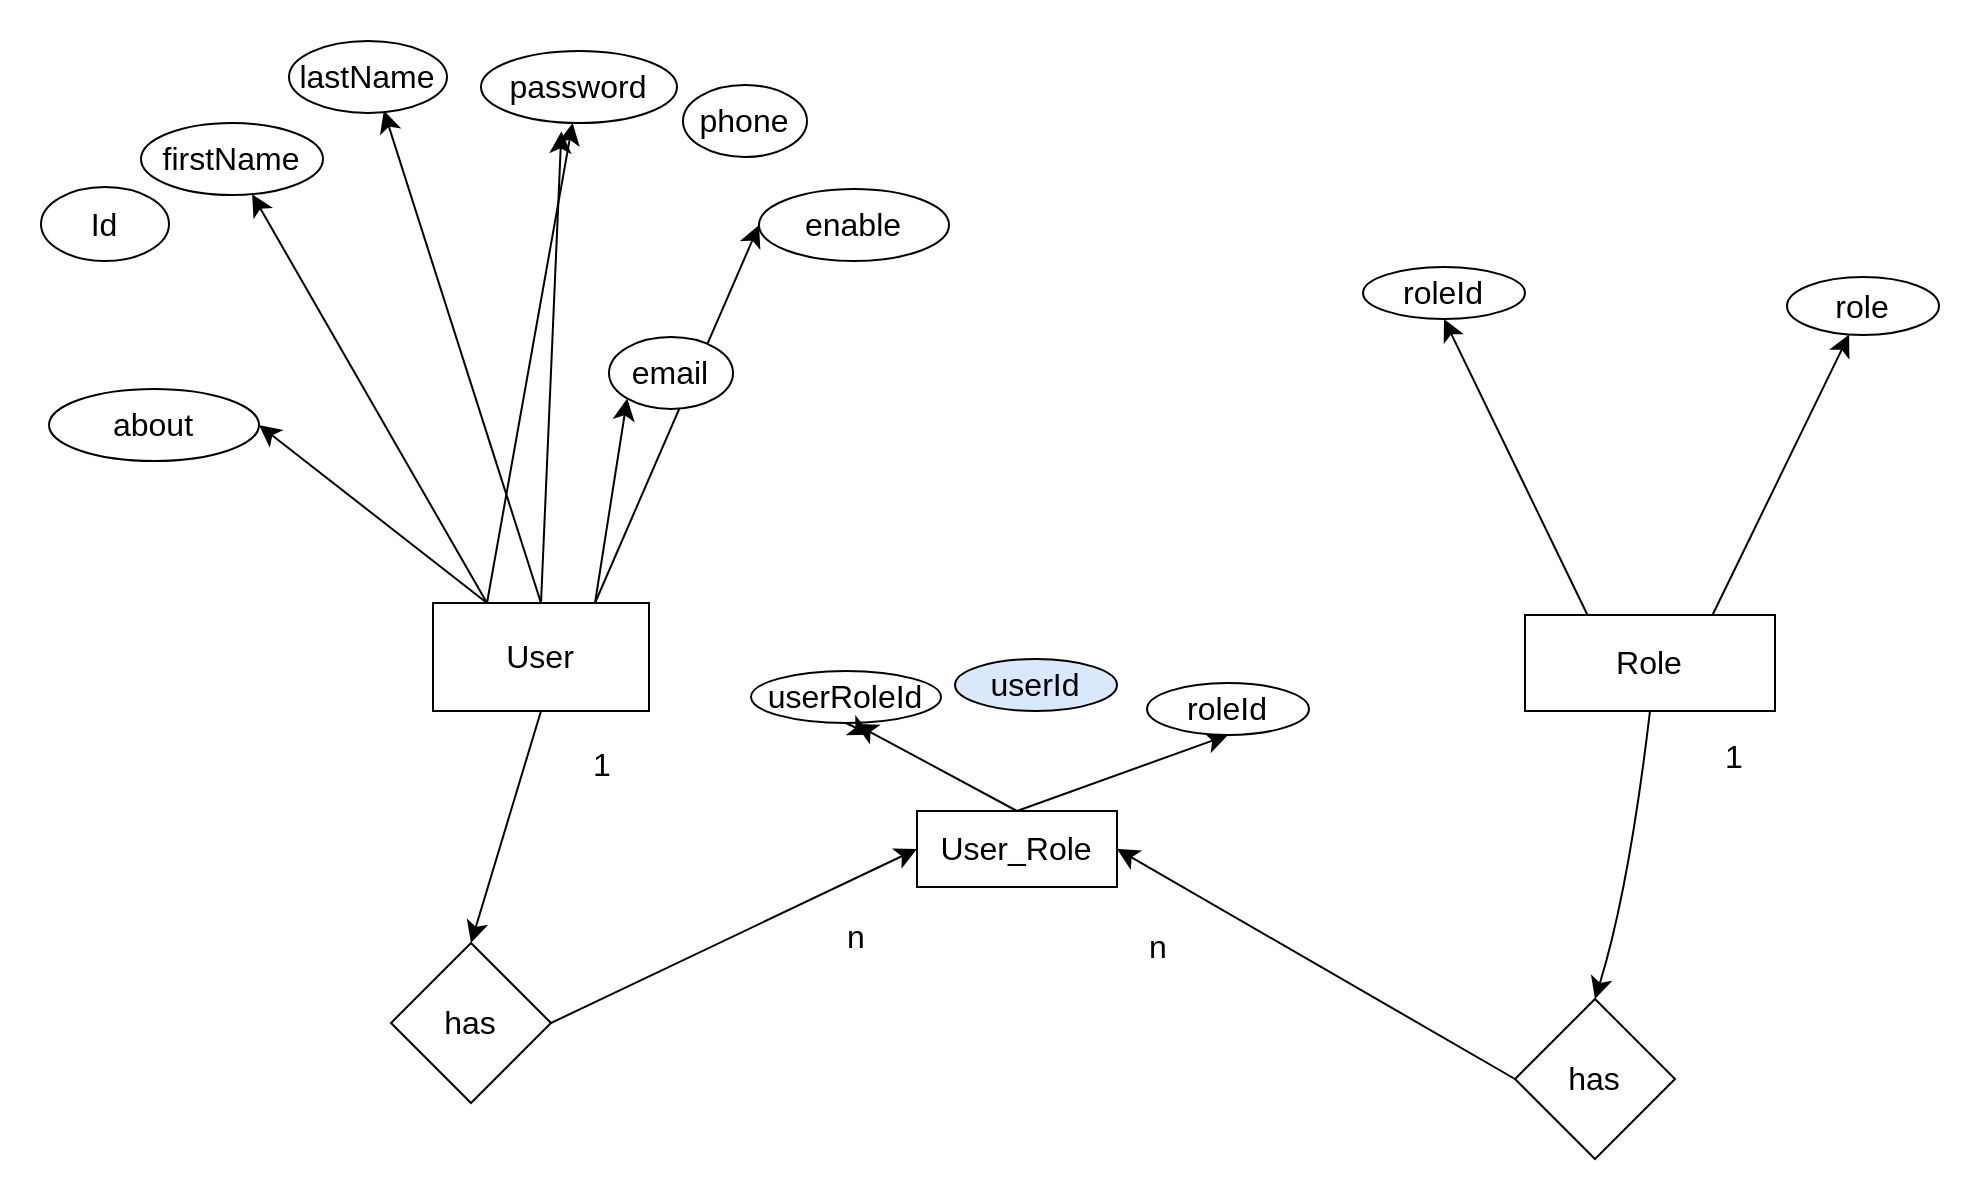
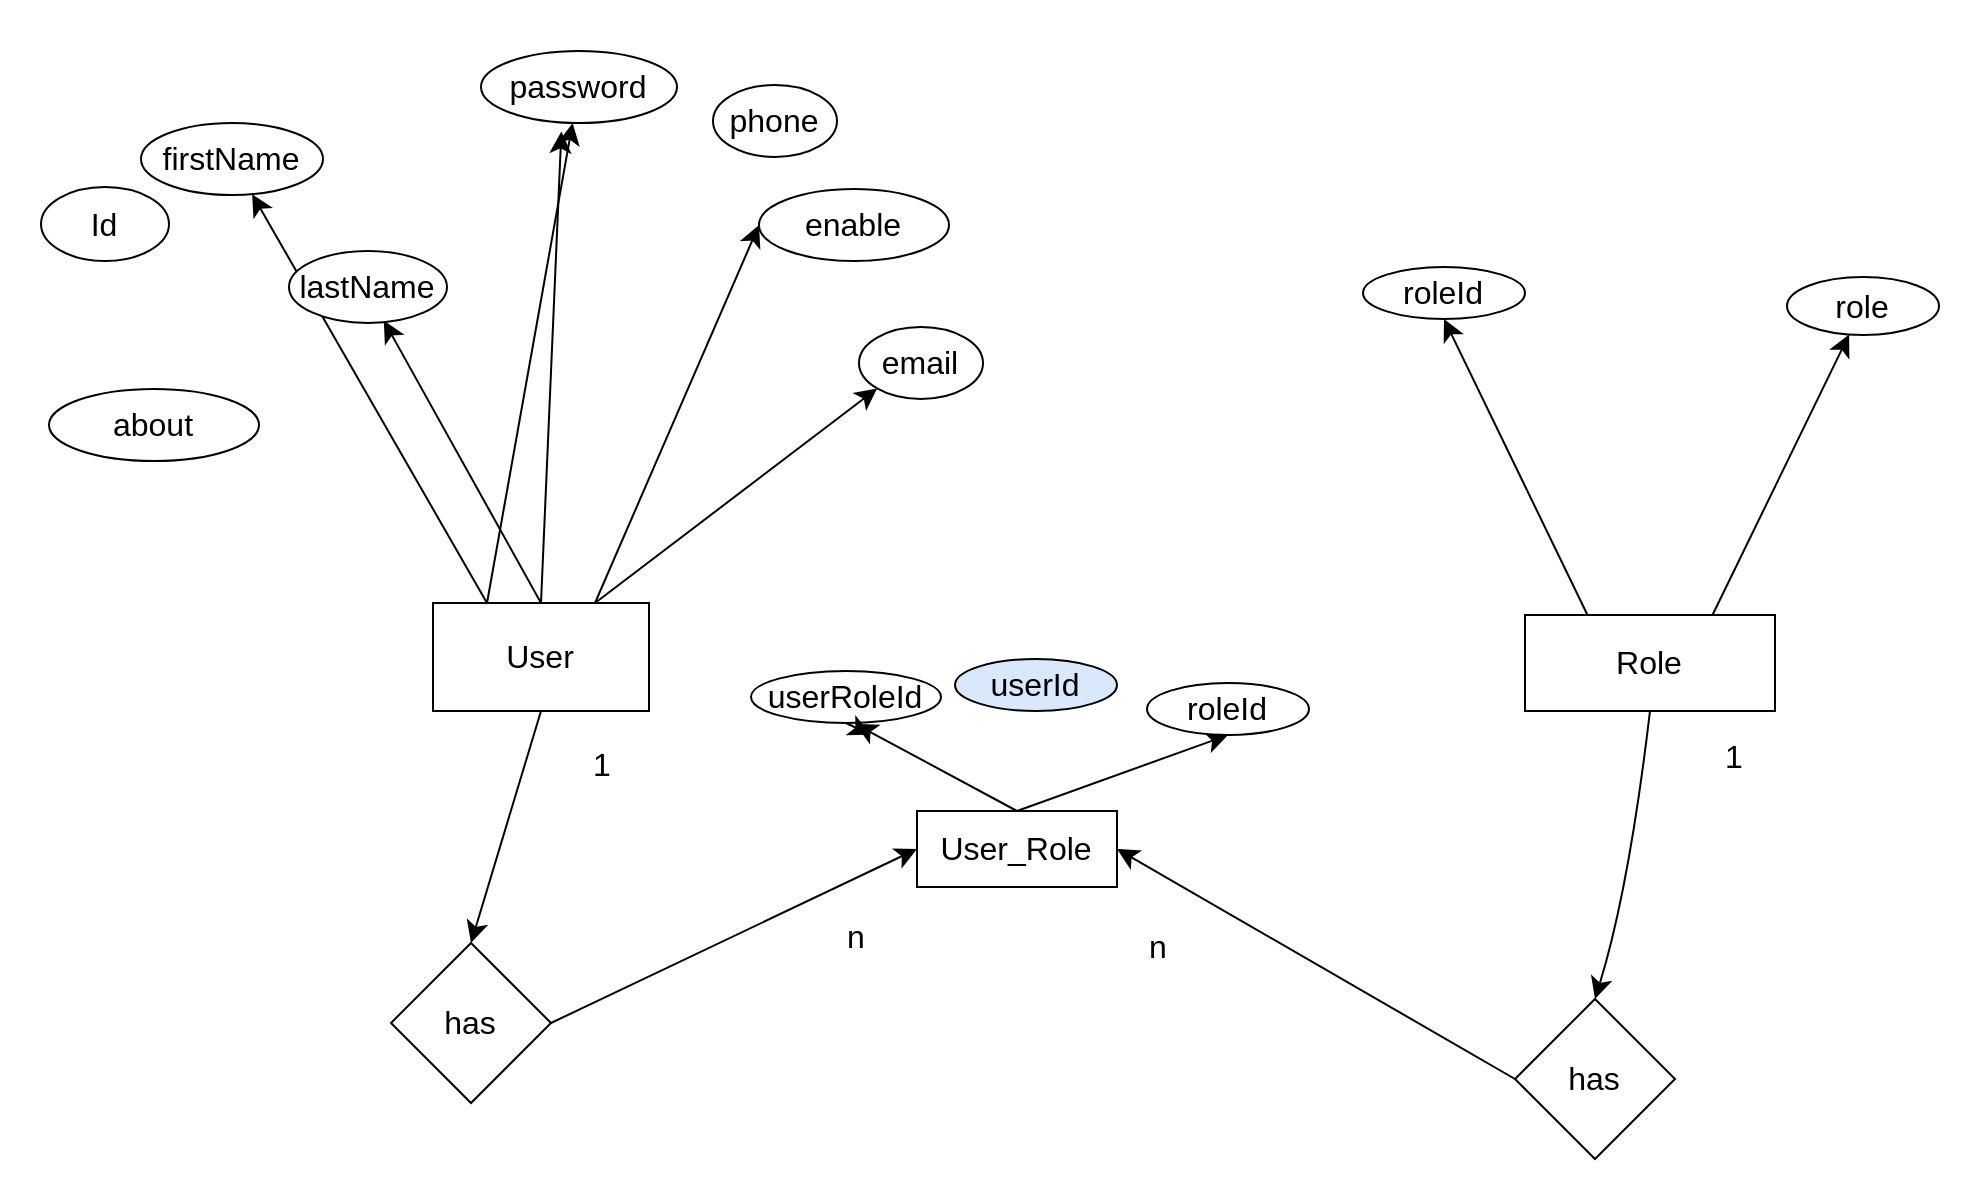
(368, 77) -> (368, 287)
(745, 121) -> (775, 121)
(671, 373) -> (921, 363)
(375, 516) -> none
